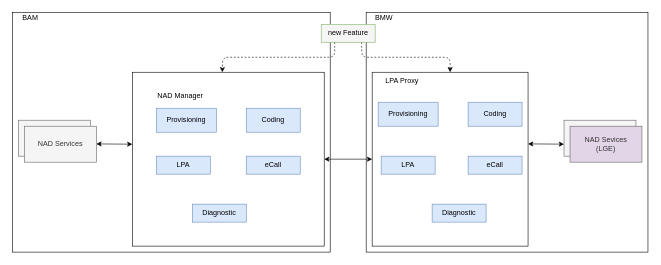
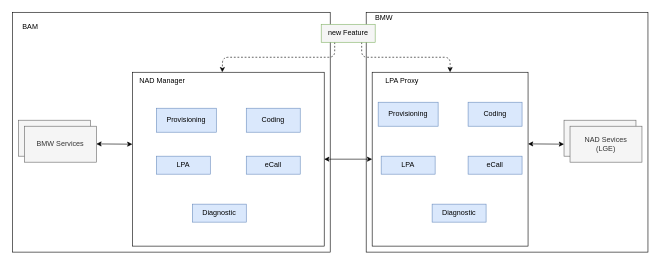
(30, 18) -> (30, 27)
(180, 96) -> (162, 81)
(60, 144) -> (60, 144)
(606, 144) -> (606, 144)
